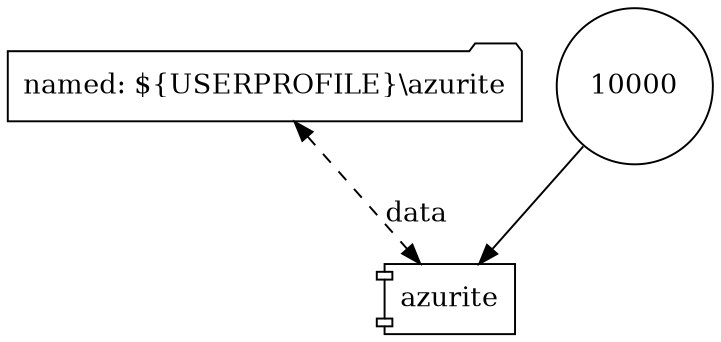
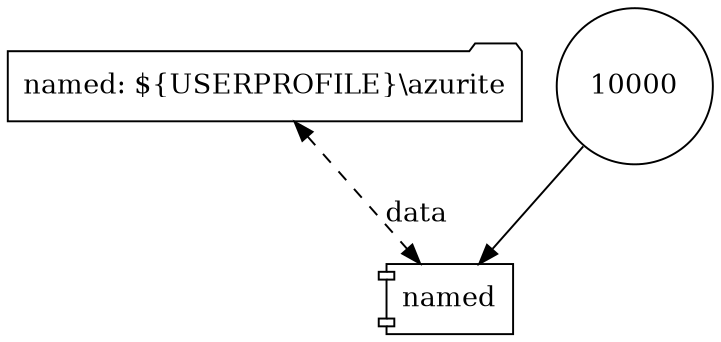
(450, 299) -> (450, 299)
